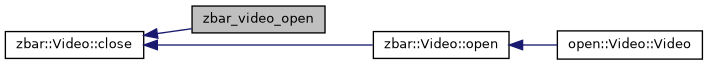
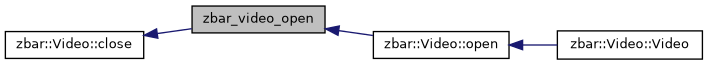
(265, 45) -> (356, 33)
(630, 45) -> (630, 45)
